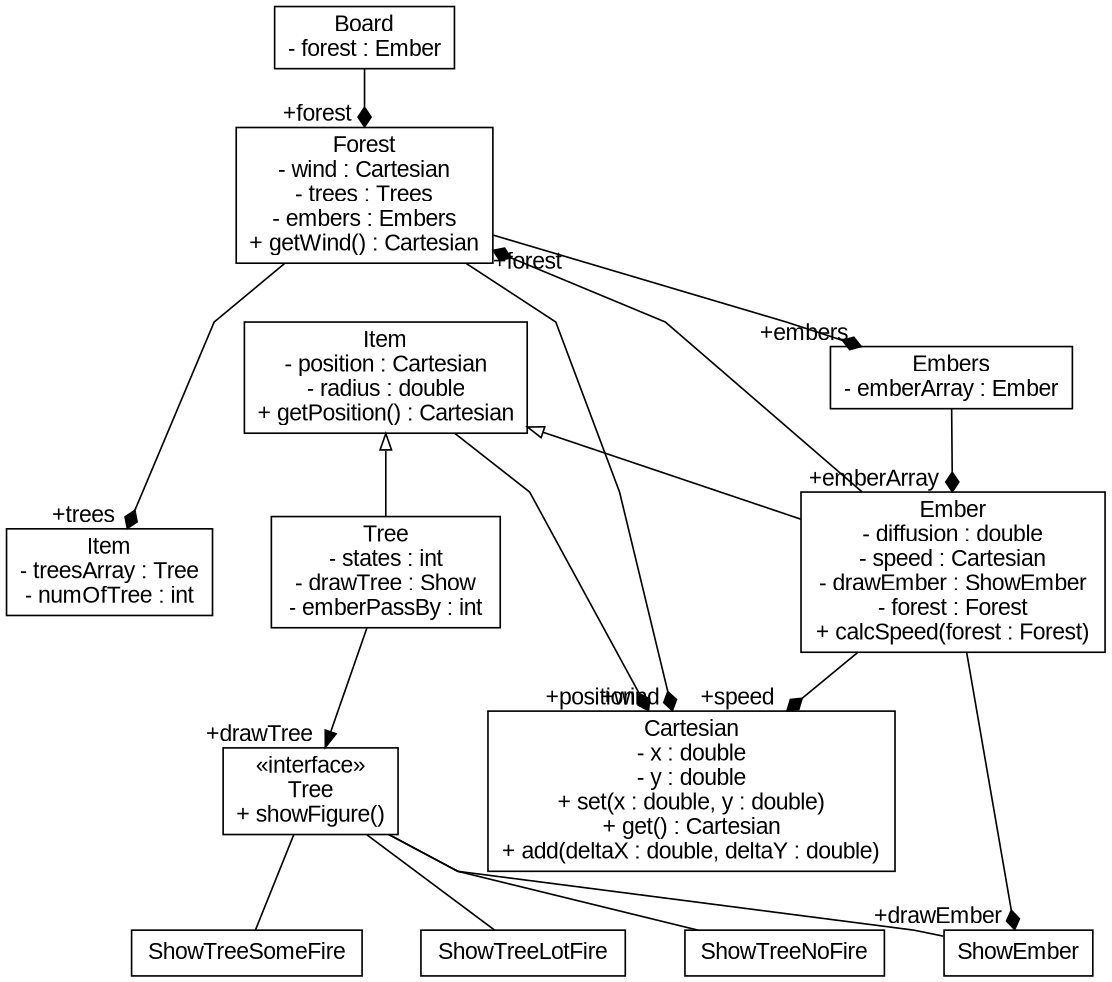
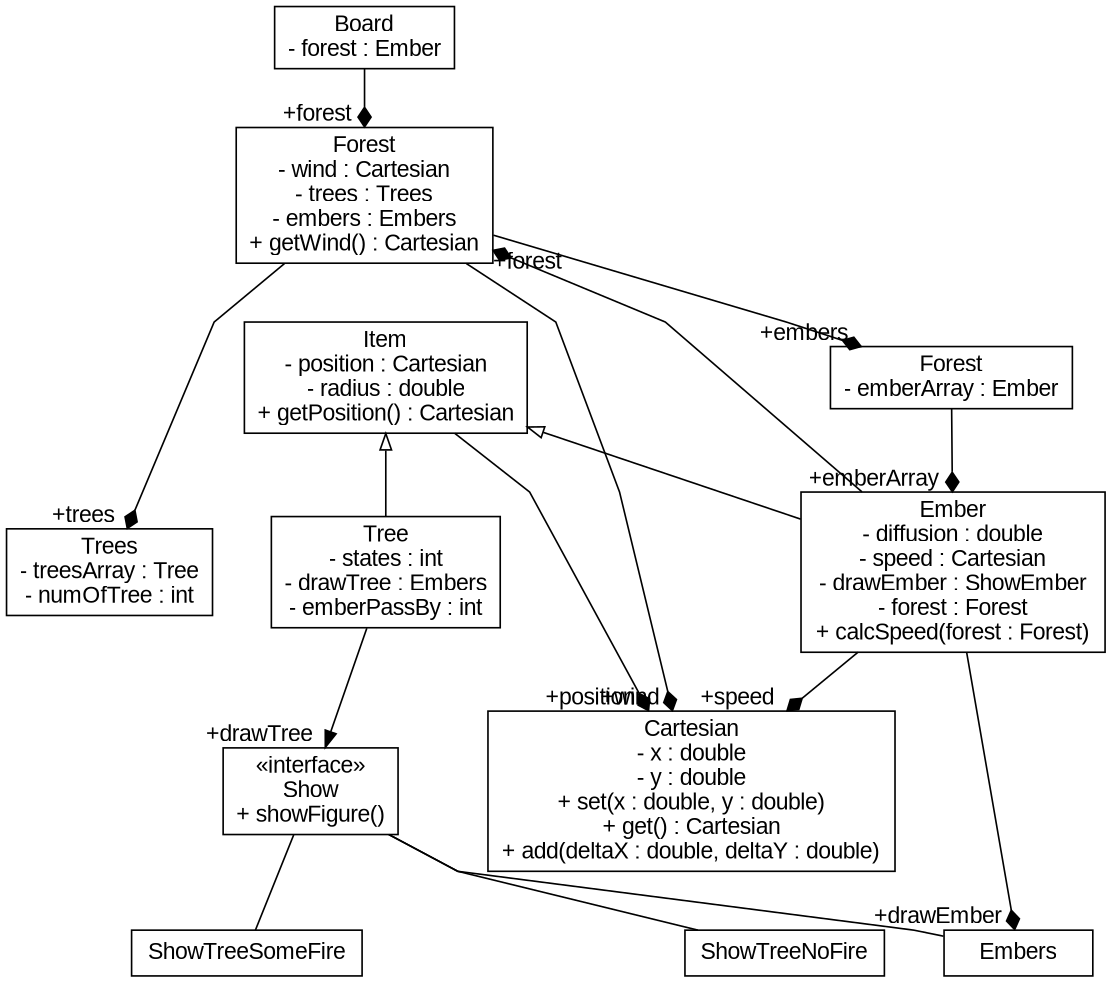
(951, 378) -> (951, 378)
(110, 572) -> (110, 572)
(386, 572) -> (386, 572)
(311, 791) -> (311, 791)
(523, 953) -> none
(1018, 953) -> (1018, 953)
